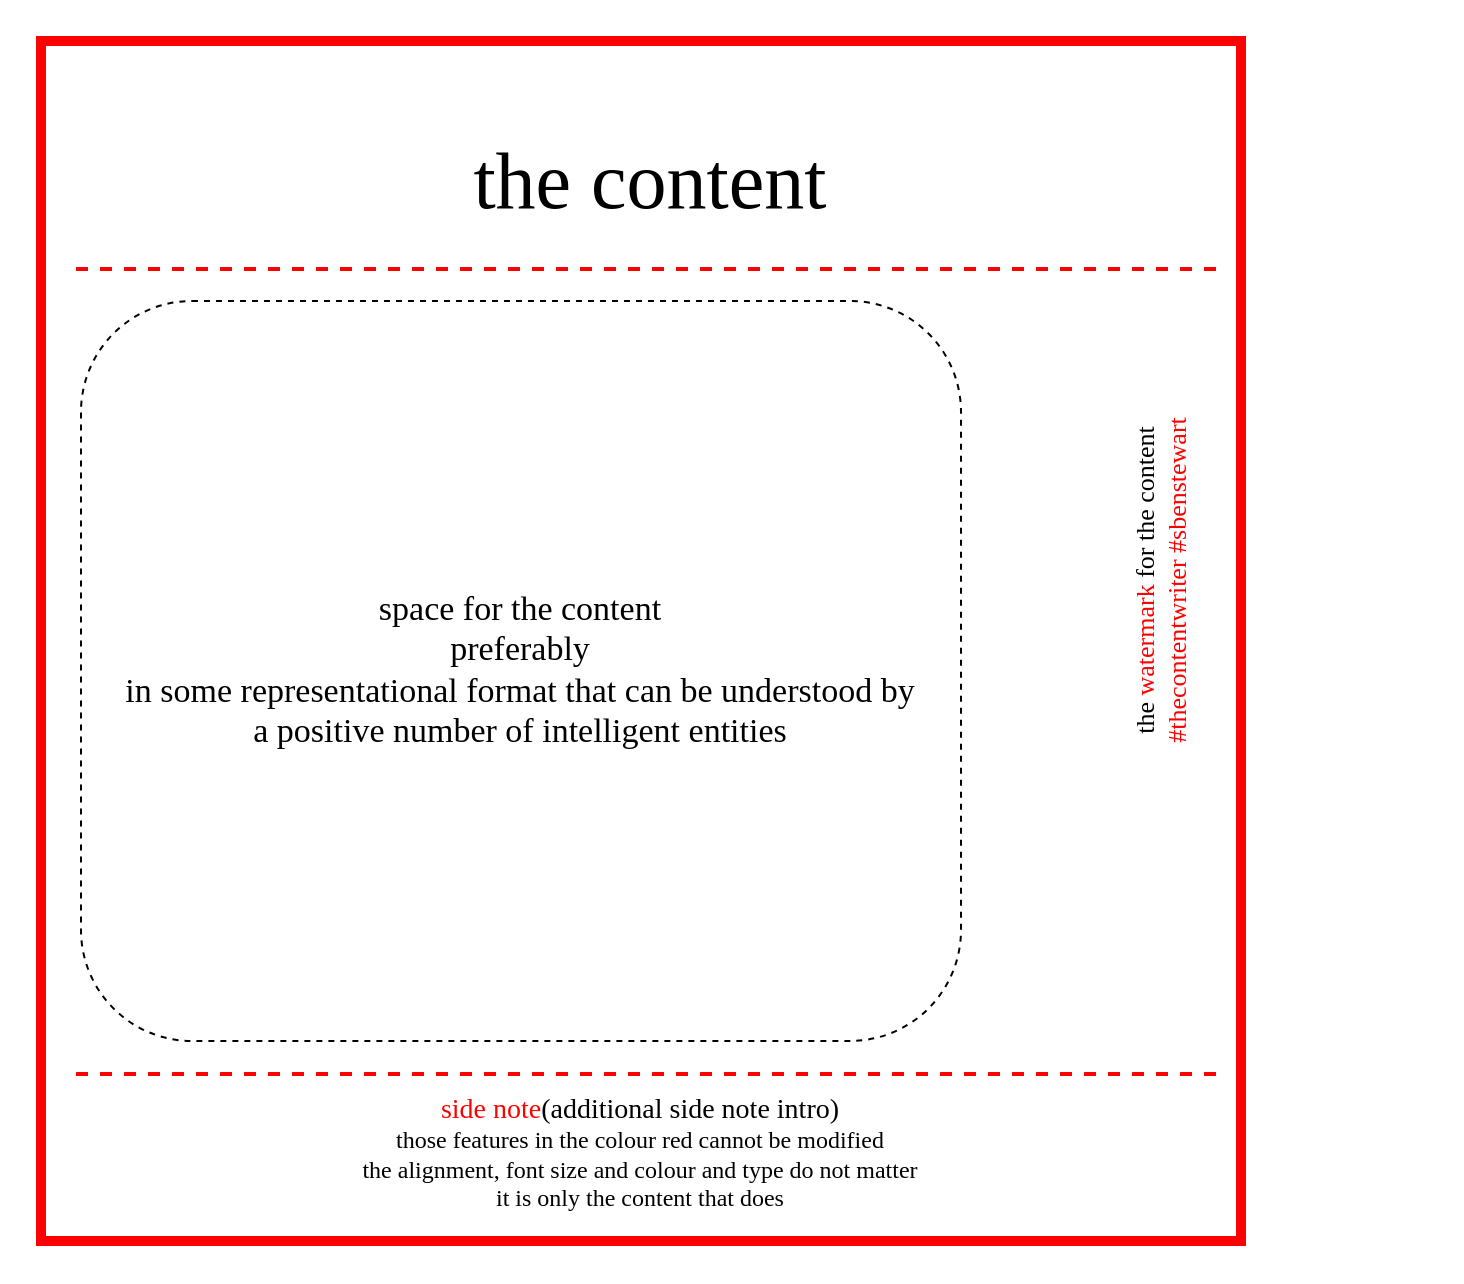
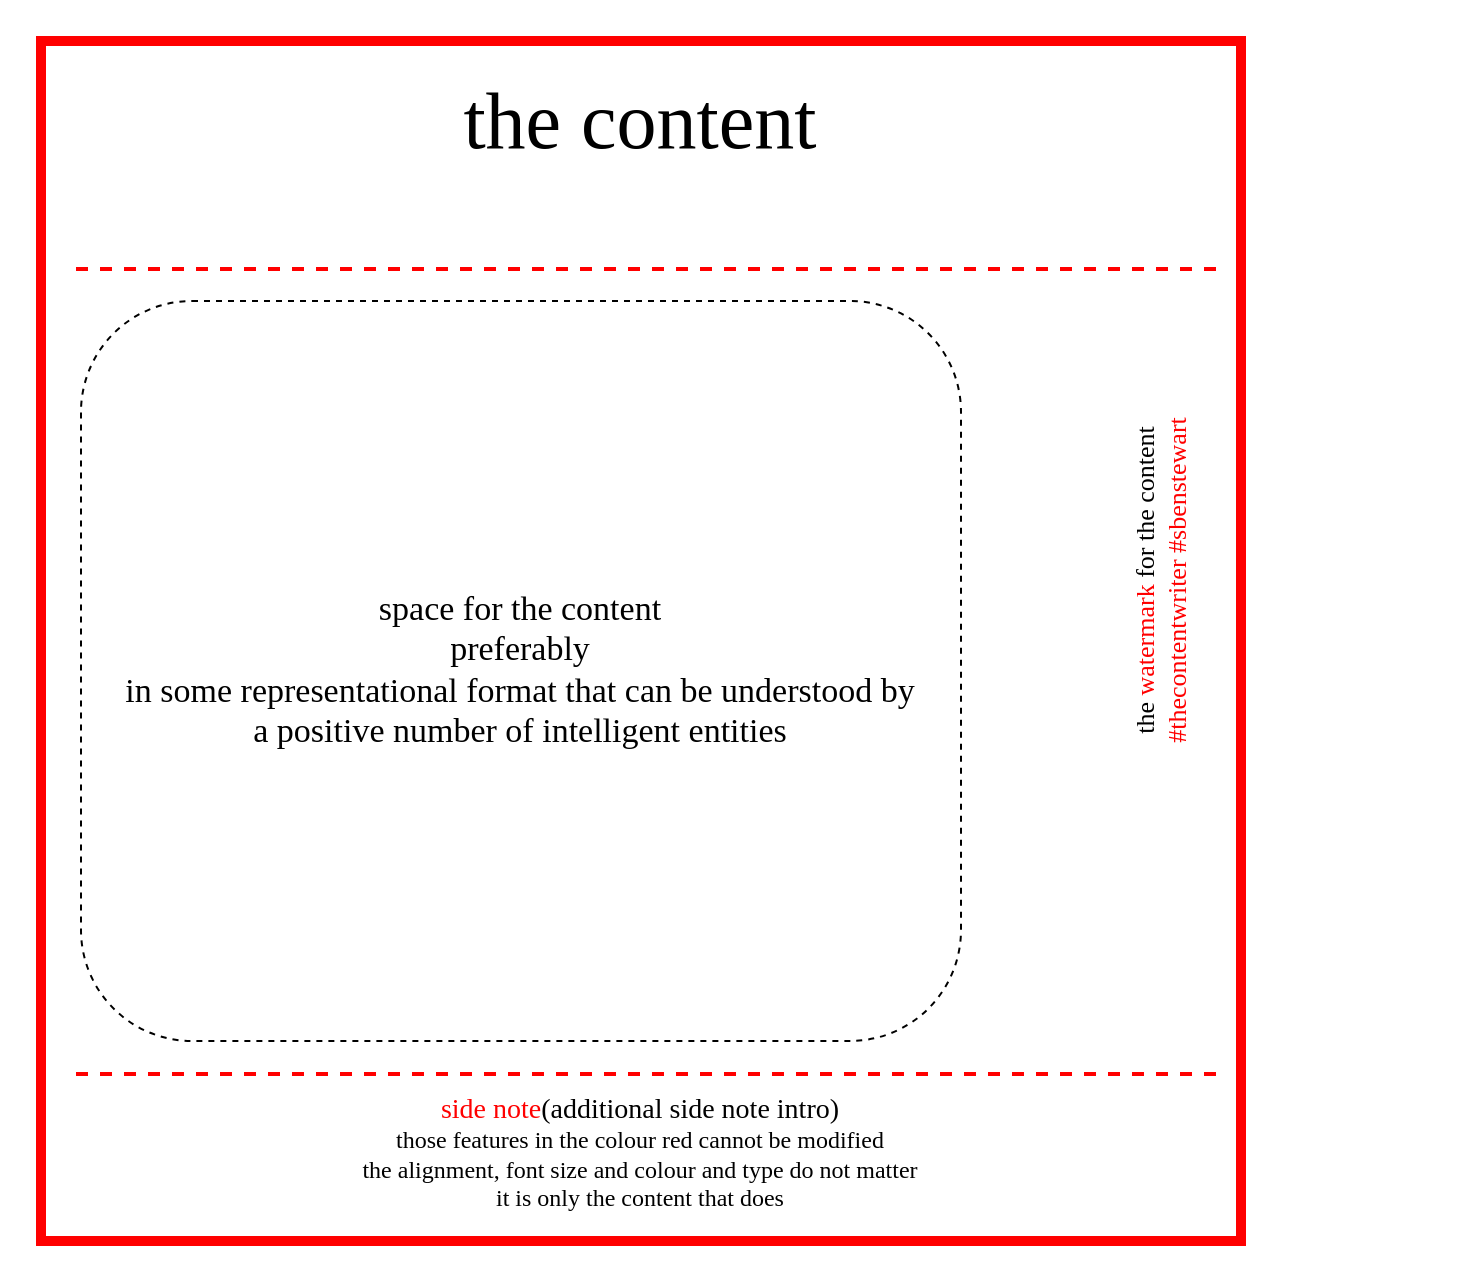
(651, 181) -> (641, 121)
